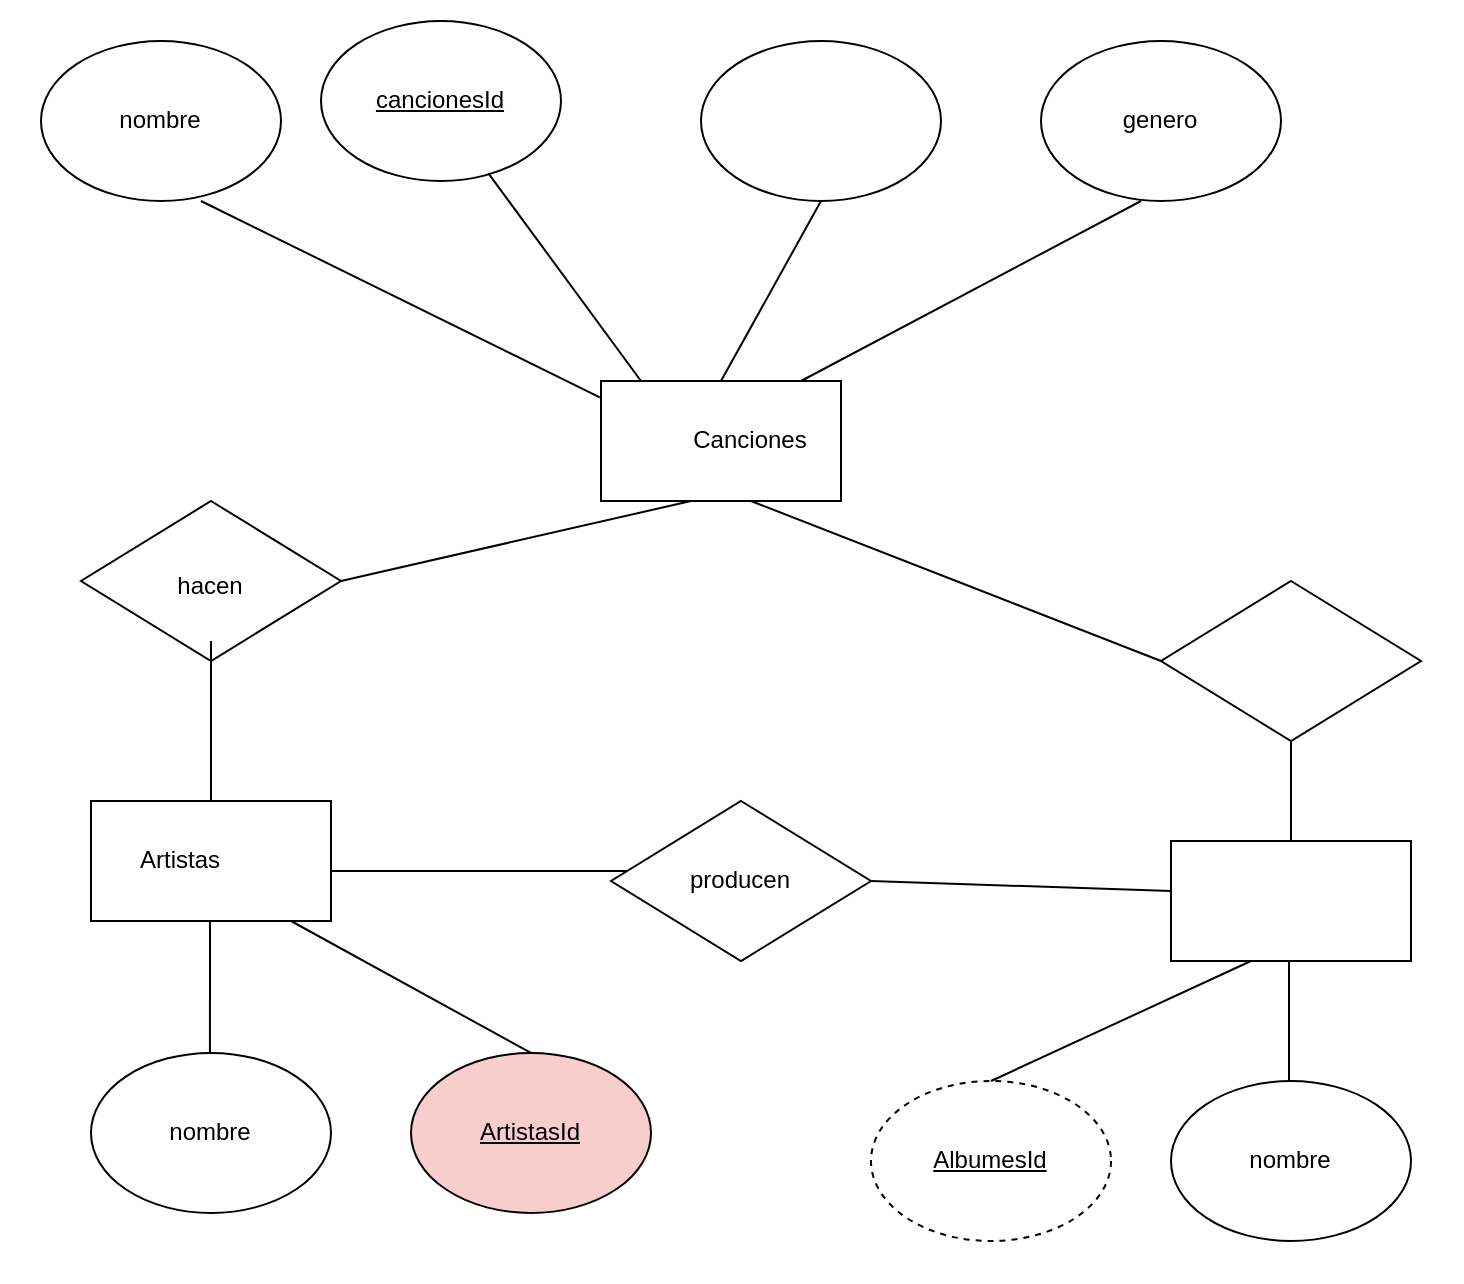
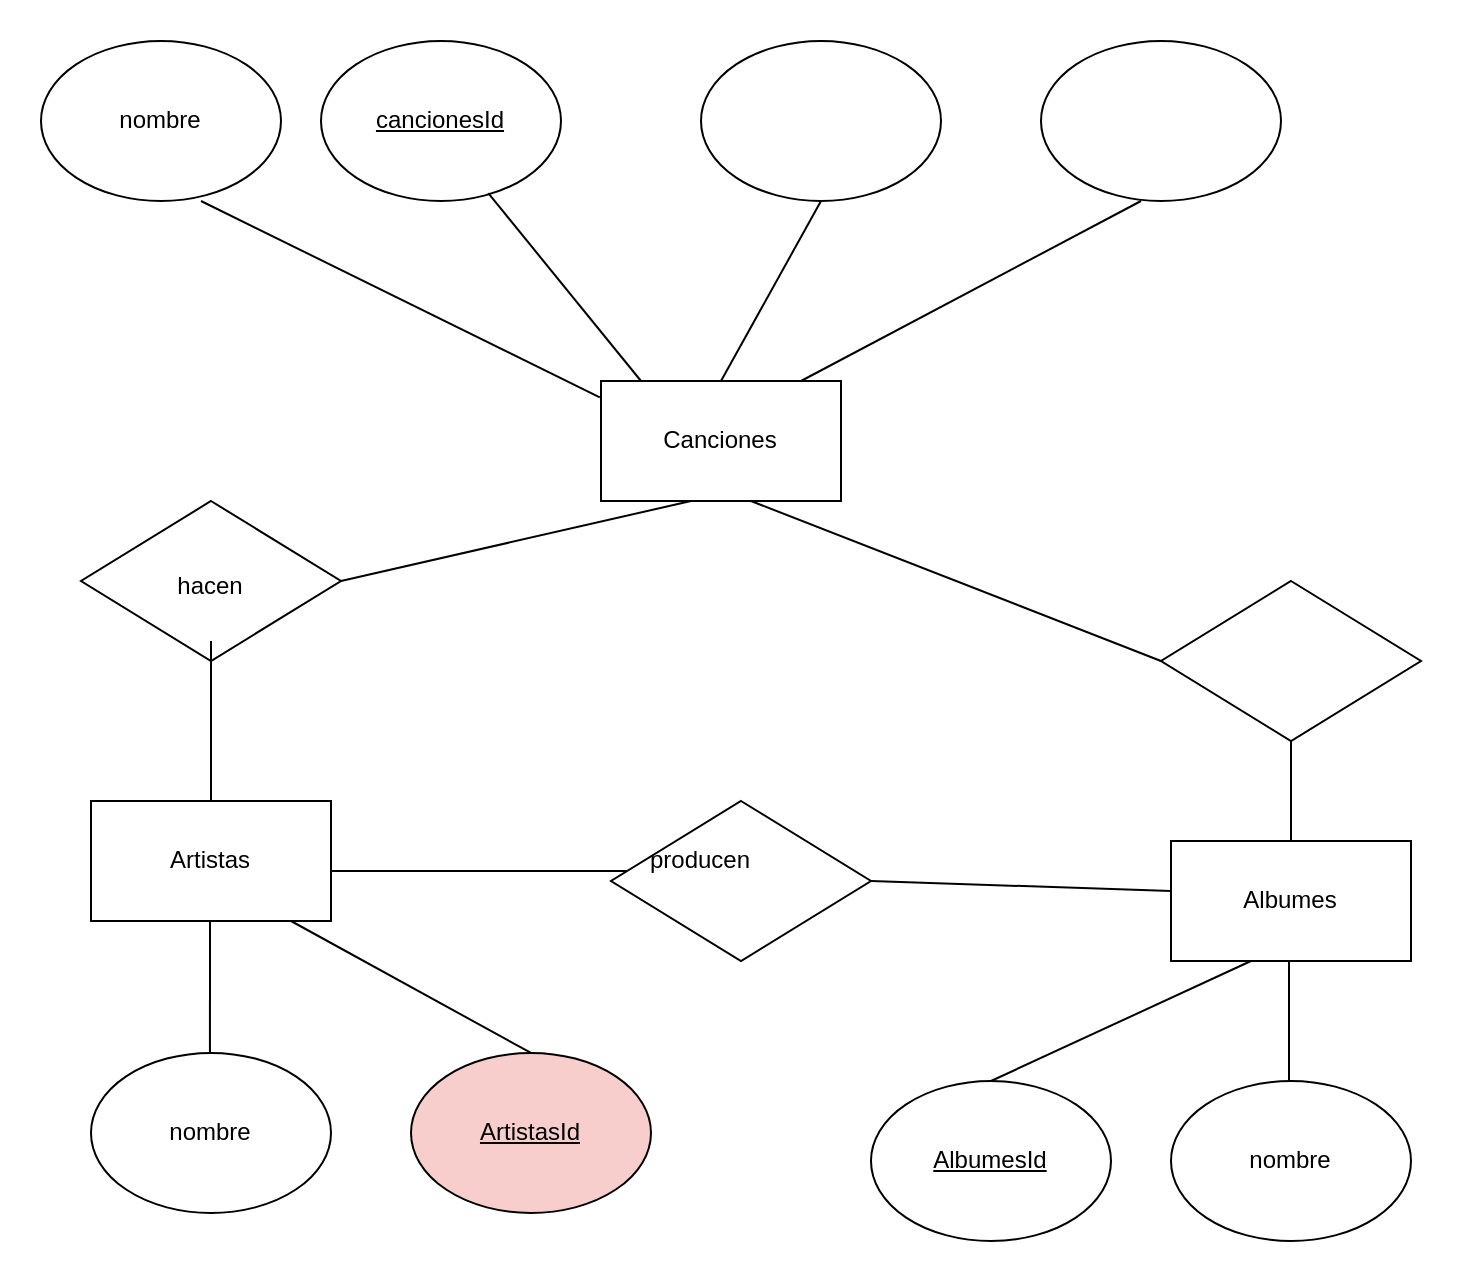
(441, 101) -> (441, 121)
(1161, 121) -> none
(751, 441) -> (721, 441)
(181, 861) -> (211, 861)
(741, 881) -> (701, 861)
none -> (1291, 901)
(991, 1161) -> (991, 1161)
